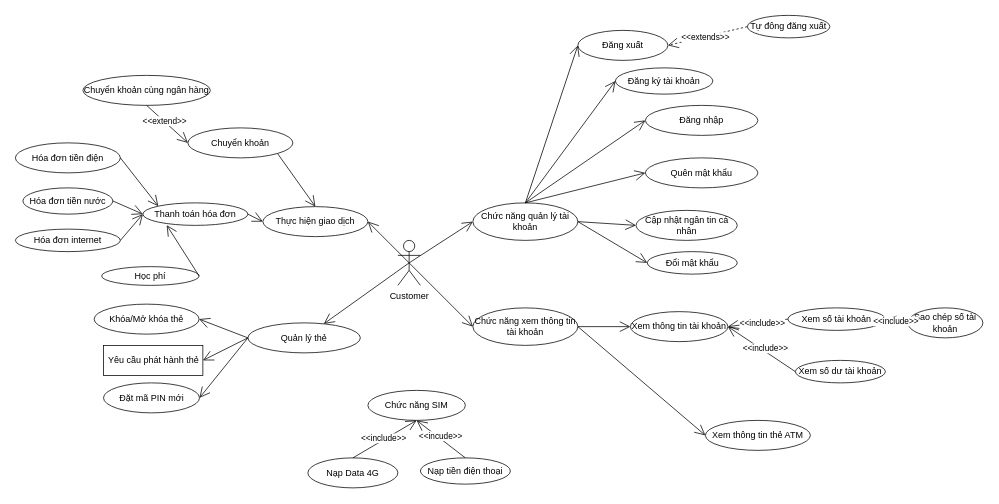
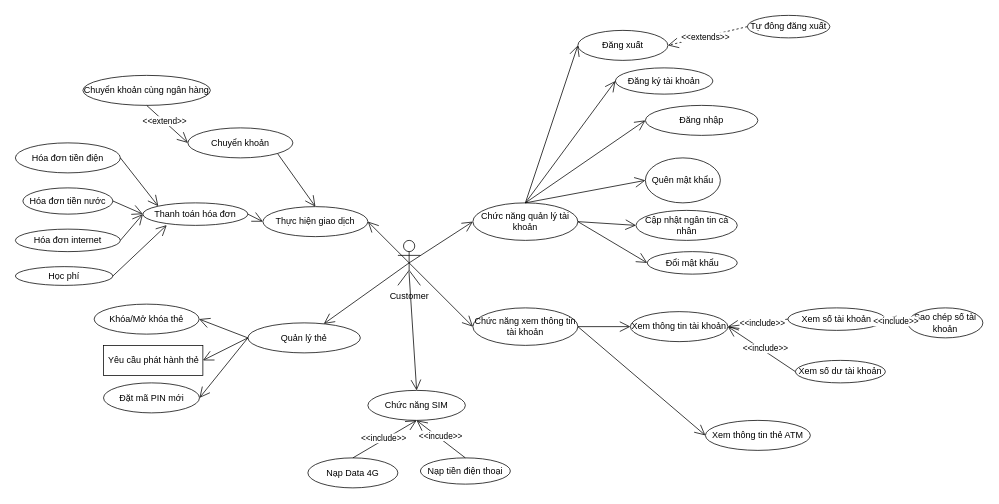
(702, 173) -> (683, 180)
(150, 276) -> (64, 276)
none -> (413, 331)
